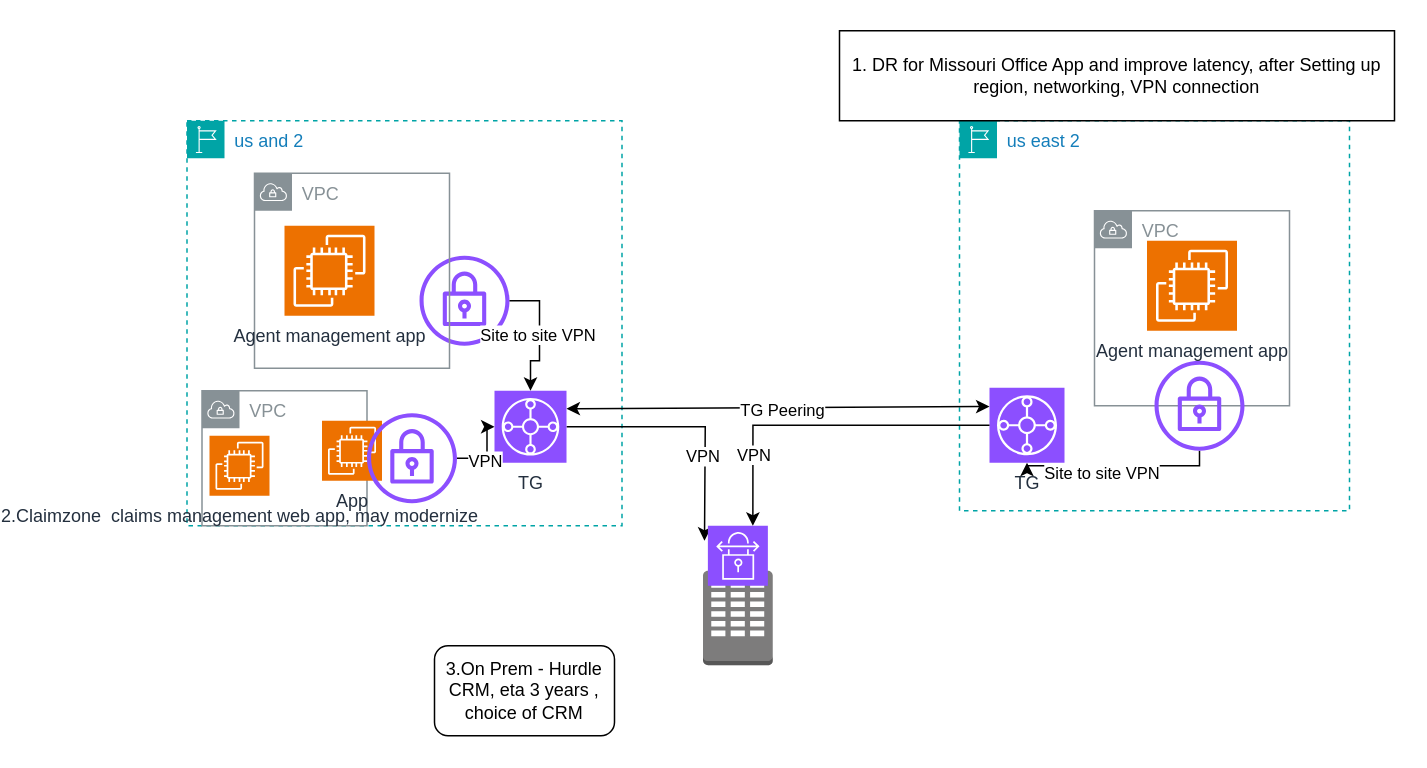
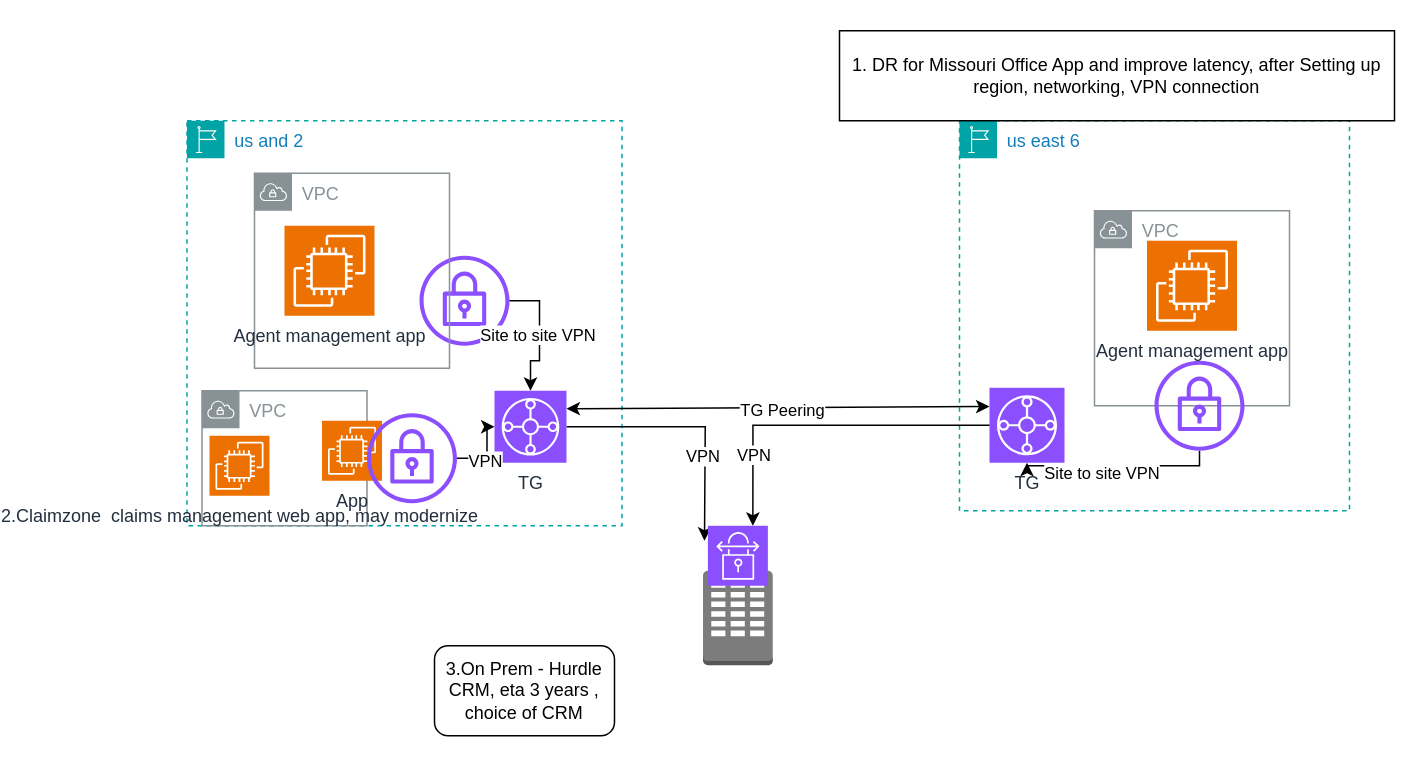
(1048, 142) -> (1048, 142)
